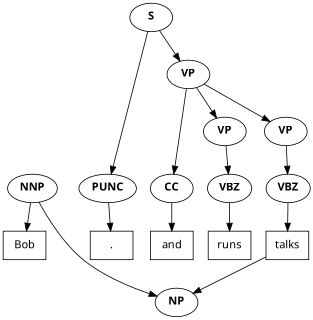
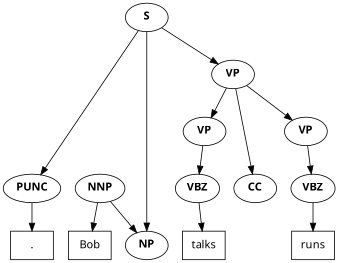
(172, 245) -> none
(233, 273) -> (147, 127)
